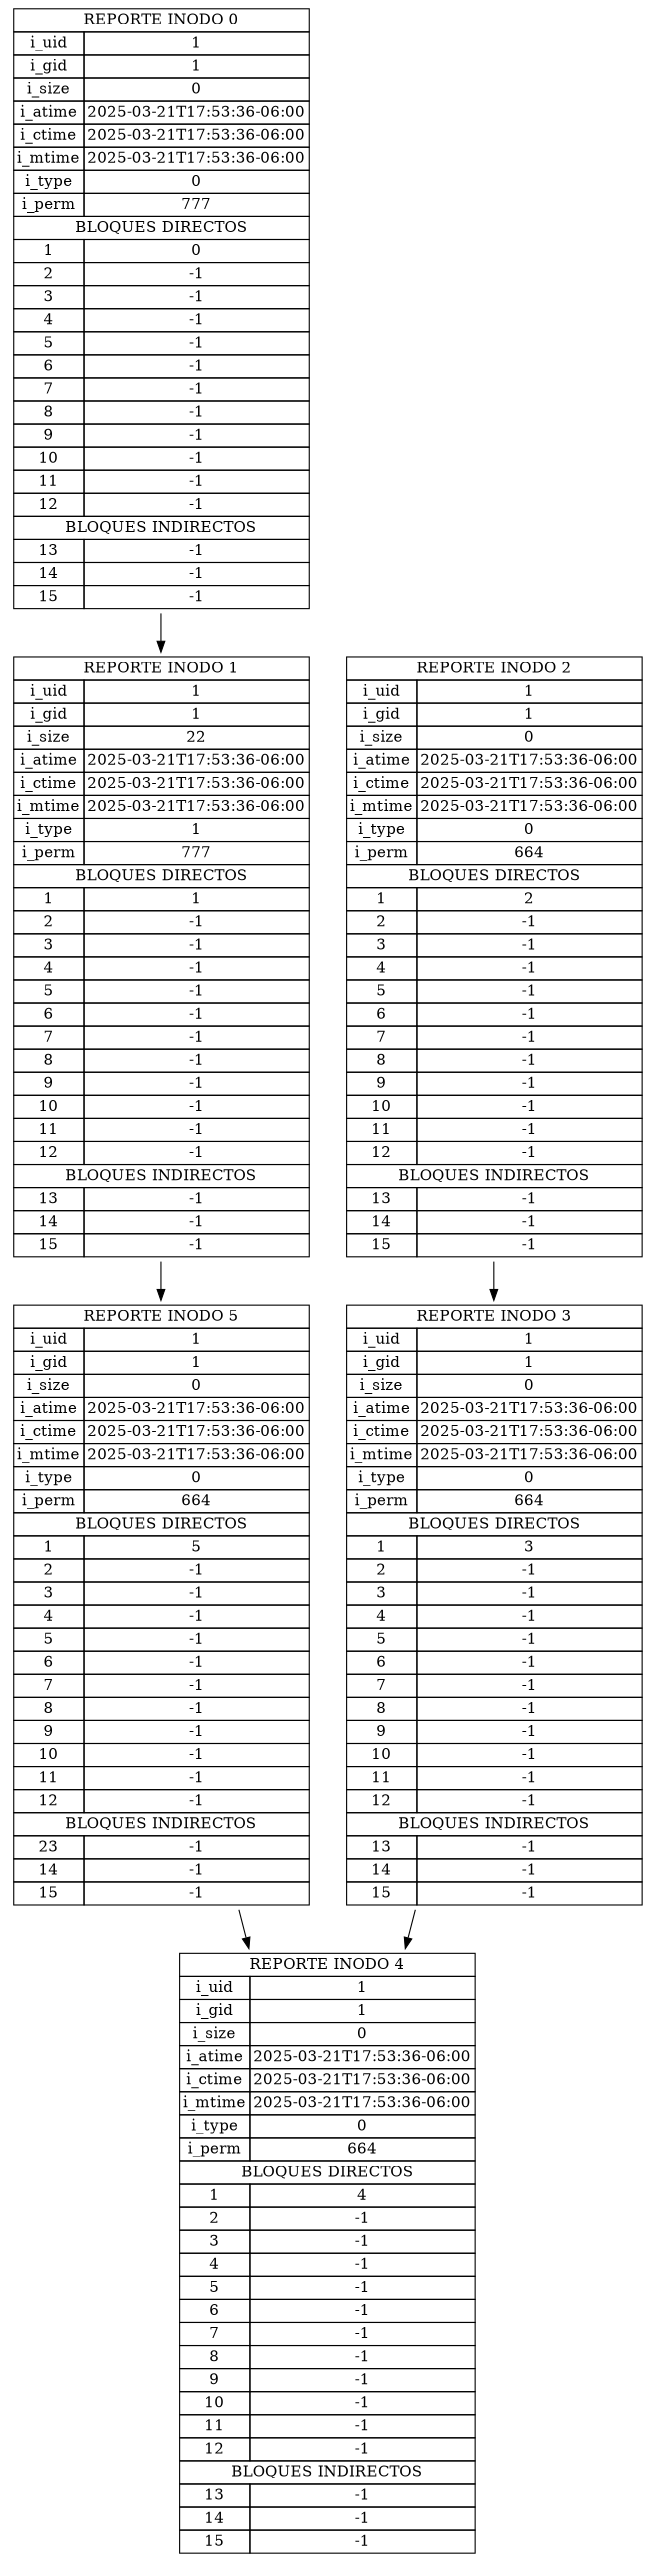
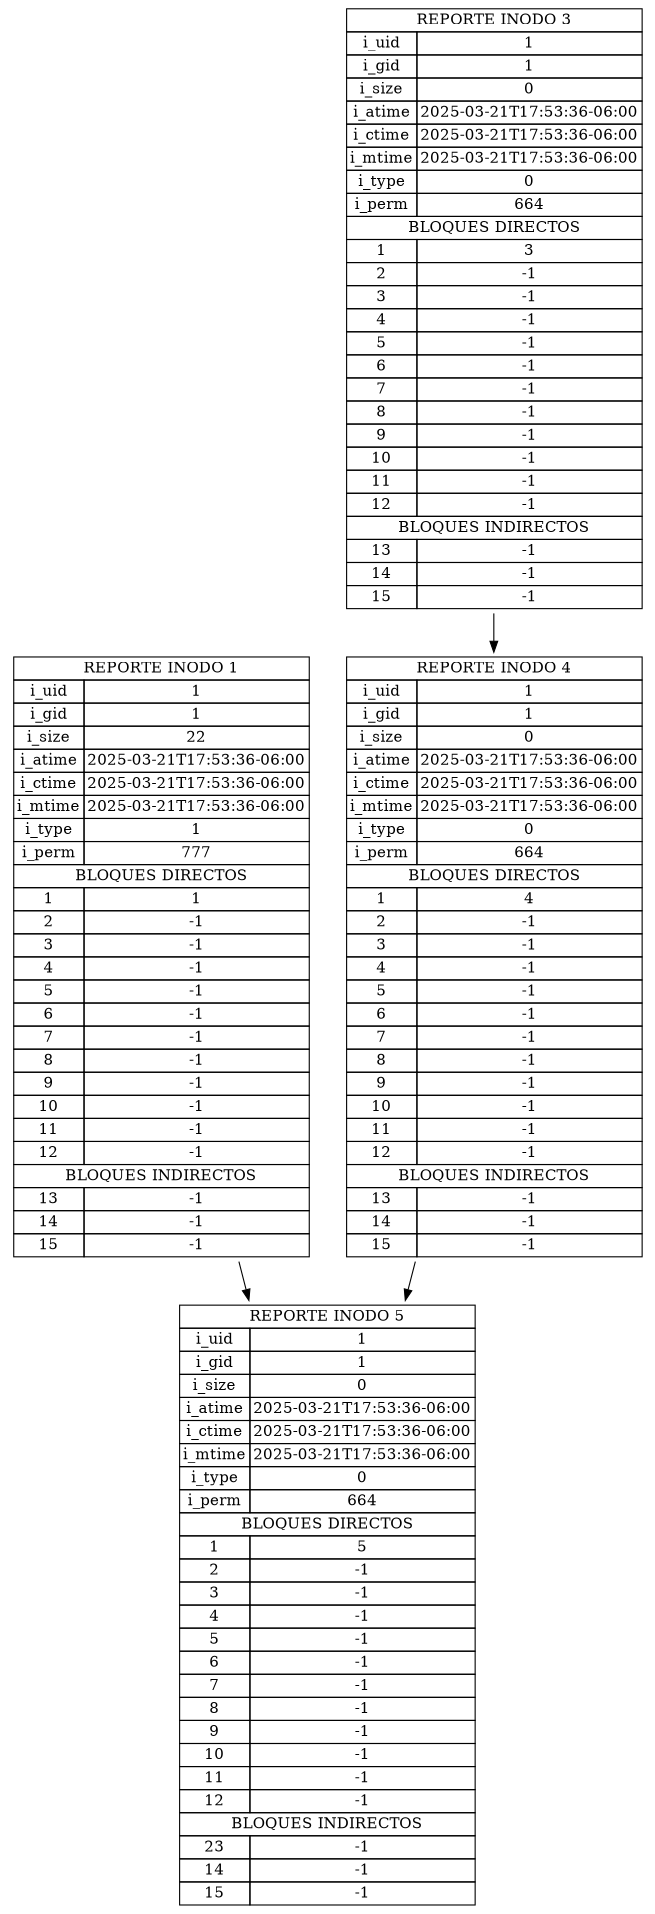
(161, 309) -> none
(494, 957) -> none
(242, 1924) -> (412, 1276)
